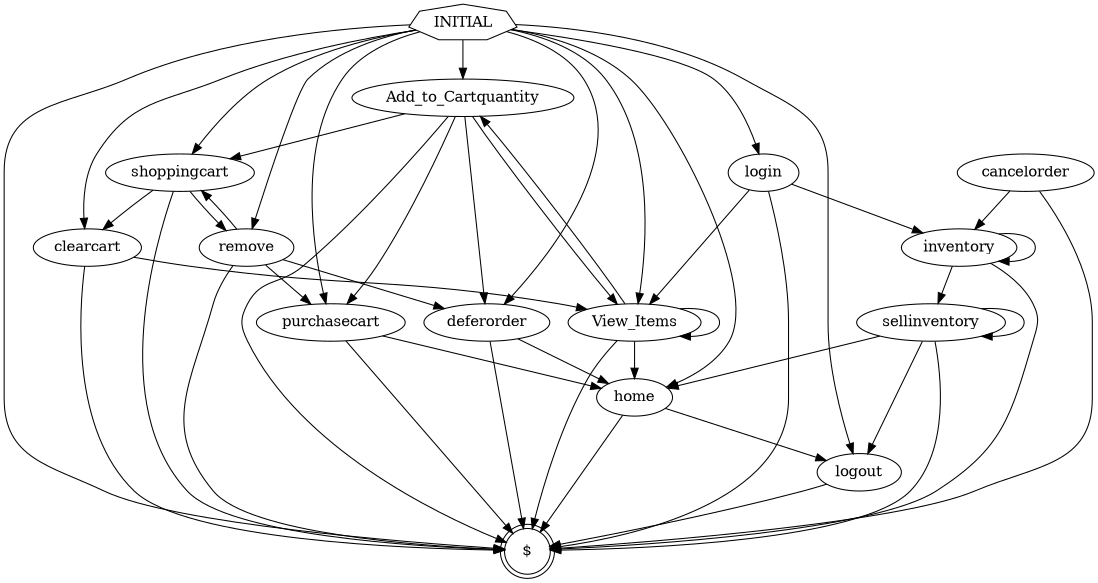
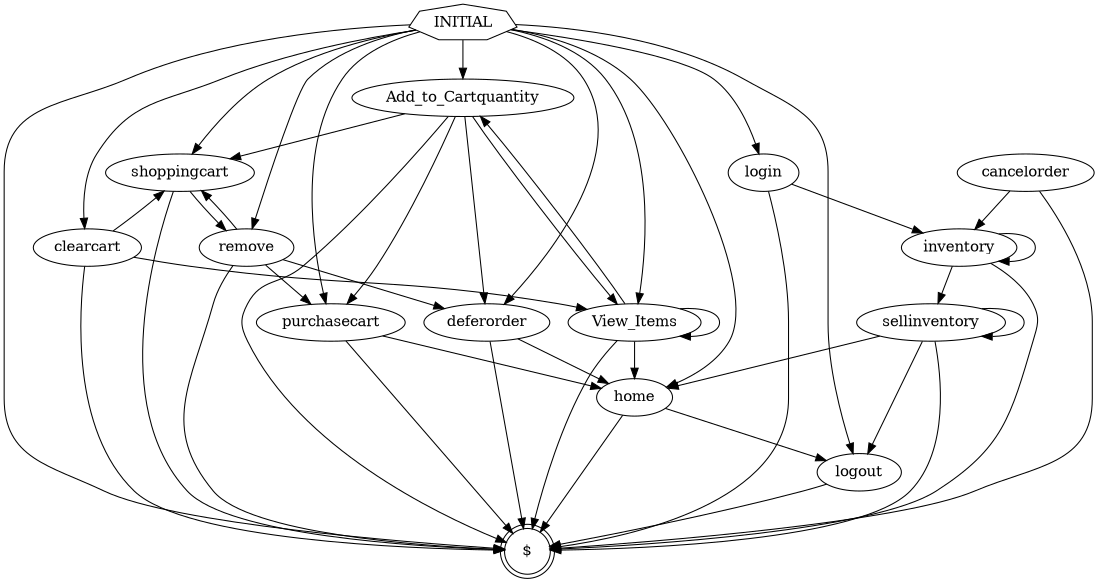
(132, 206) -> (135, 215)
(703, 243) -> none
